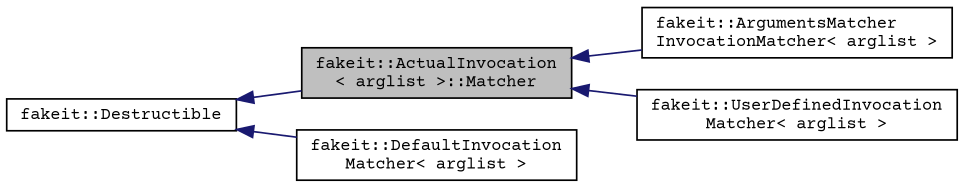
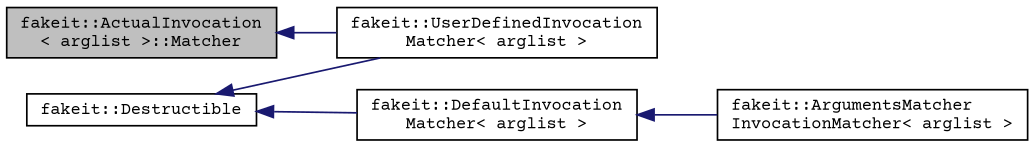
(615, 53) -> (686, 115)
(278, 94) -> (307, 74)
